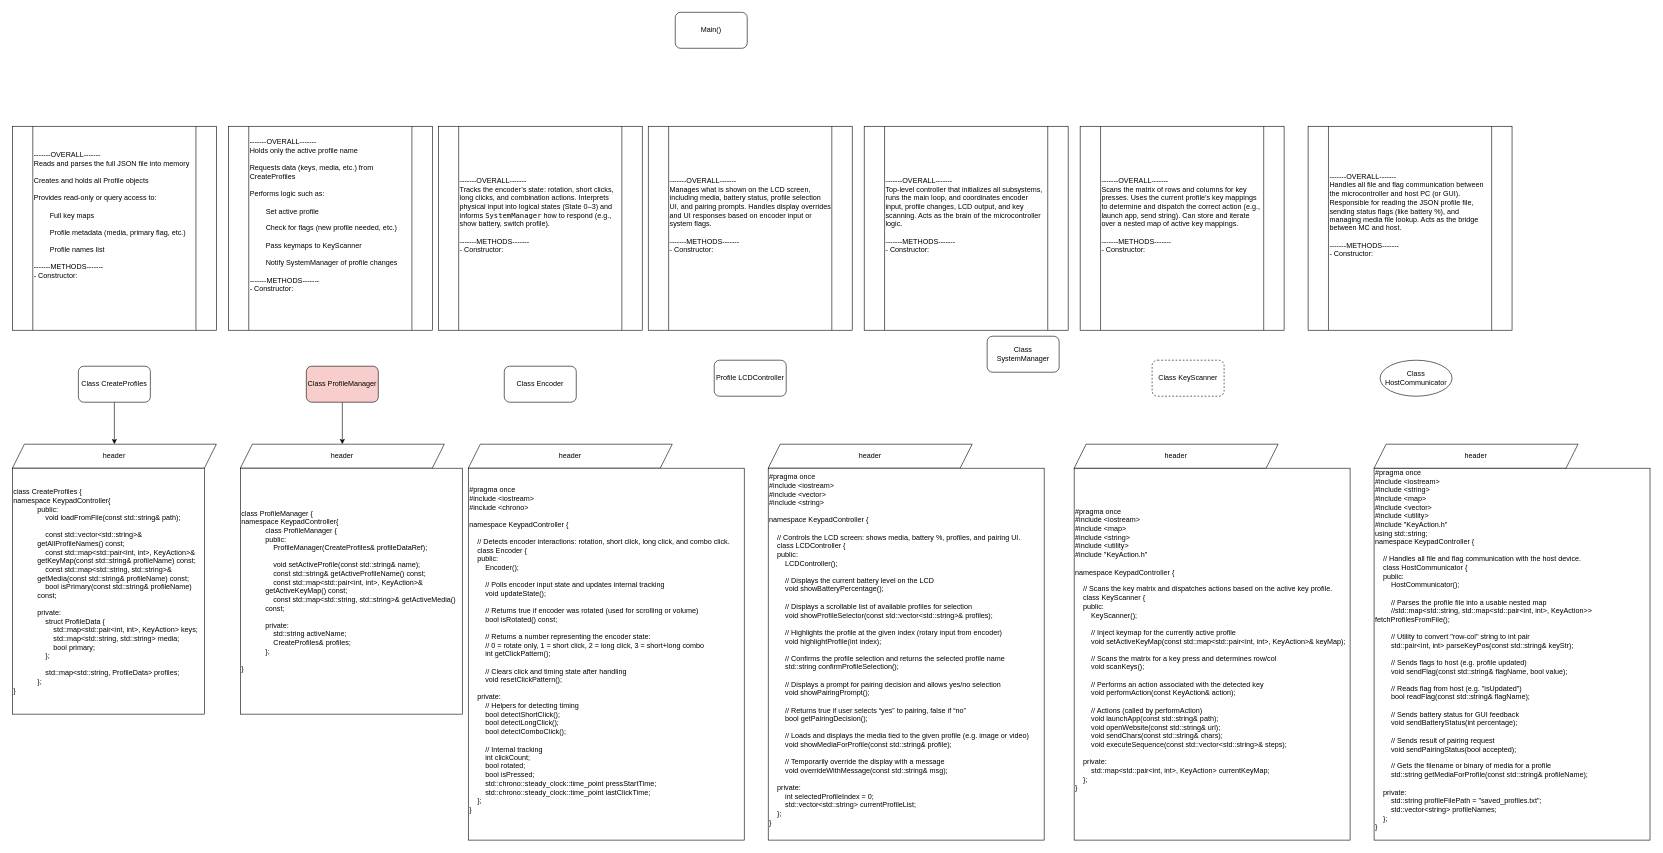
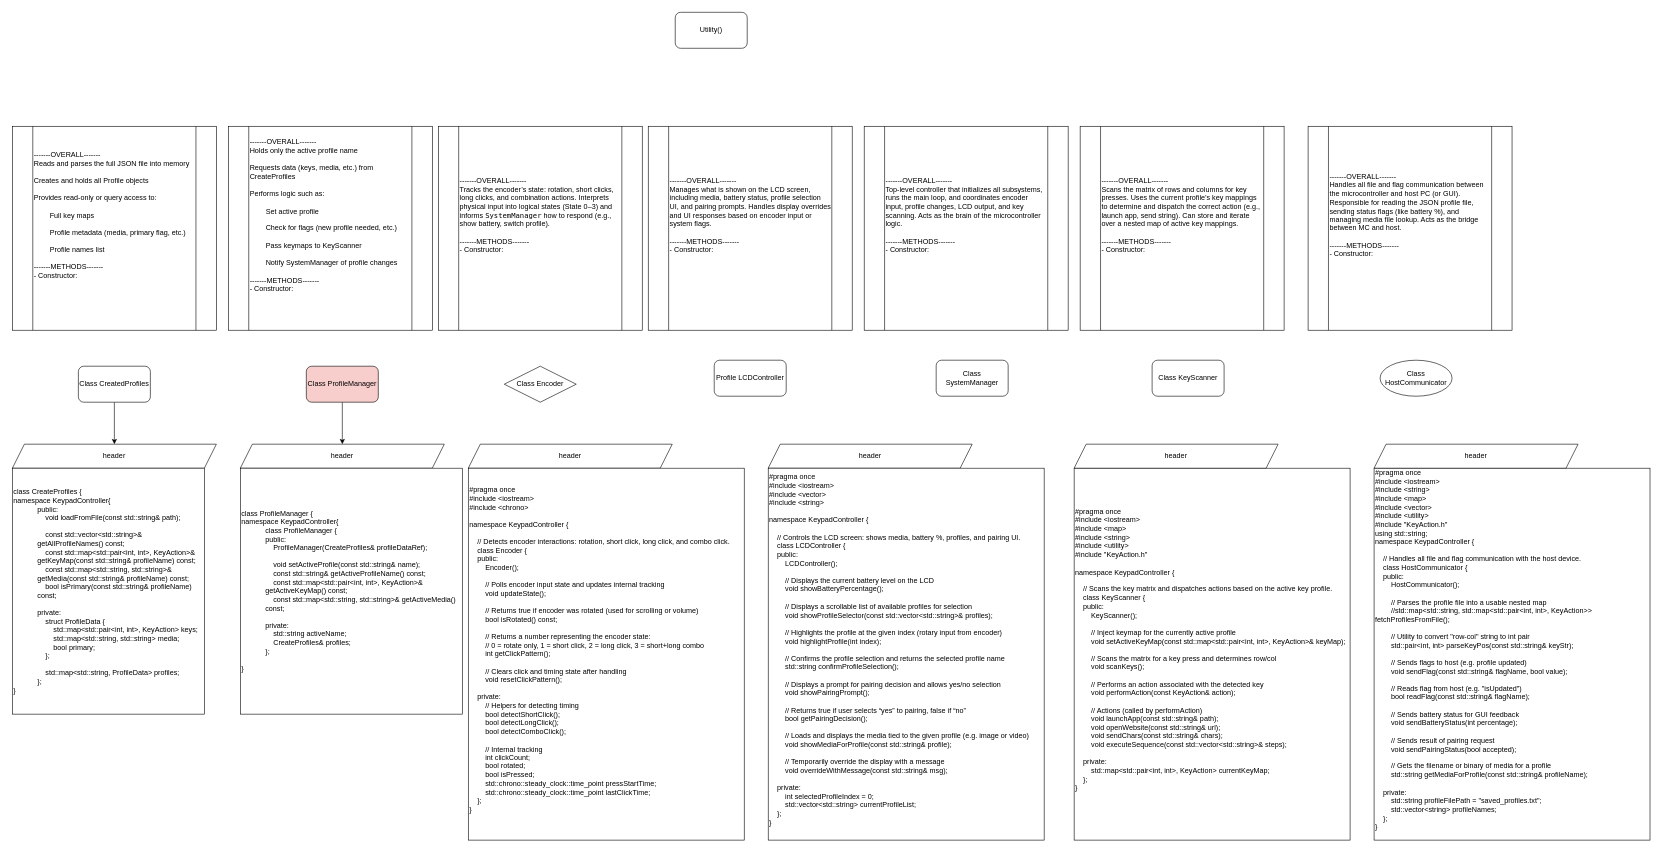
(711, 30) -> (711, 30)
(1023, 354) -> (972, 378)
(1188, 378) -> (1188, 378)
(114, 384) -> (114, 384)
(540, 384) -> (540, 384)
